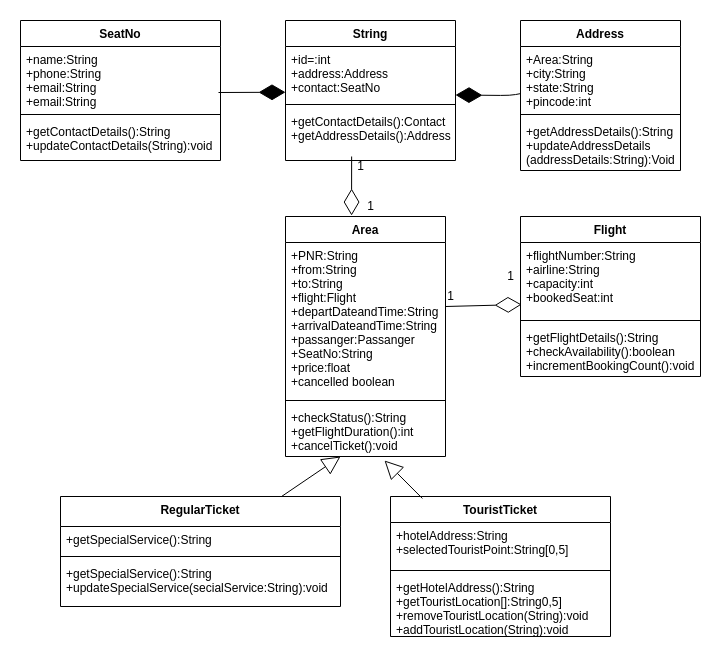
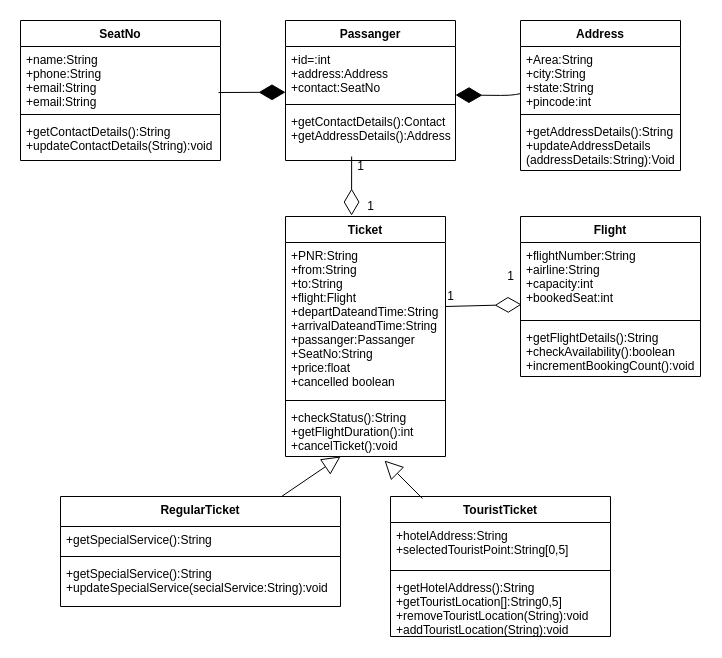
(370, 34) -> (370, 34)
(365, 230) -> (365, 230)
